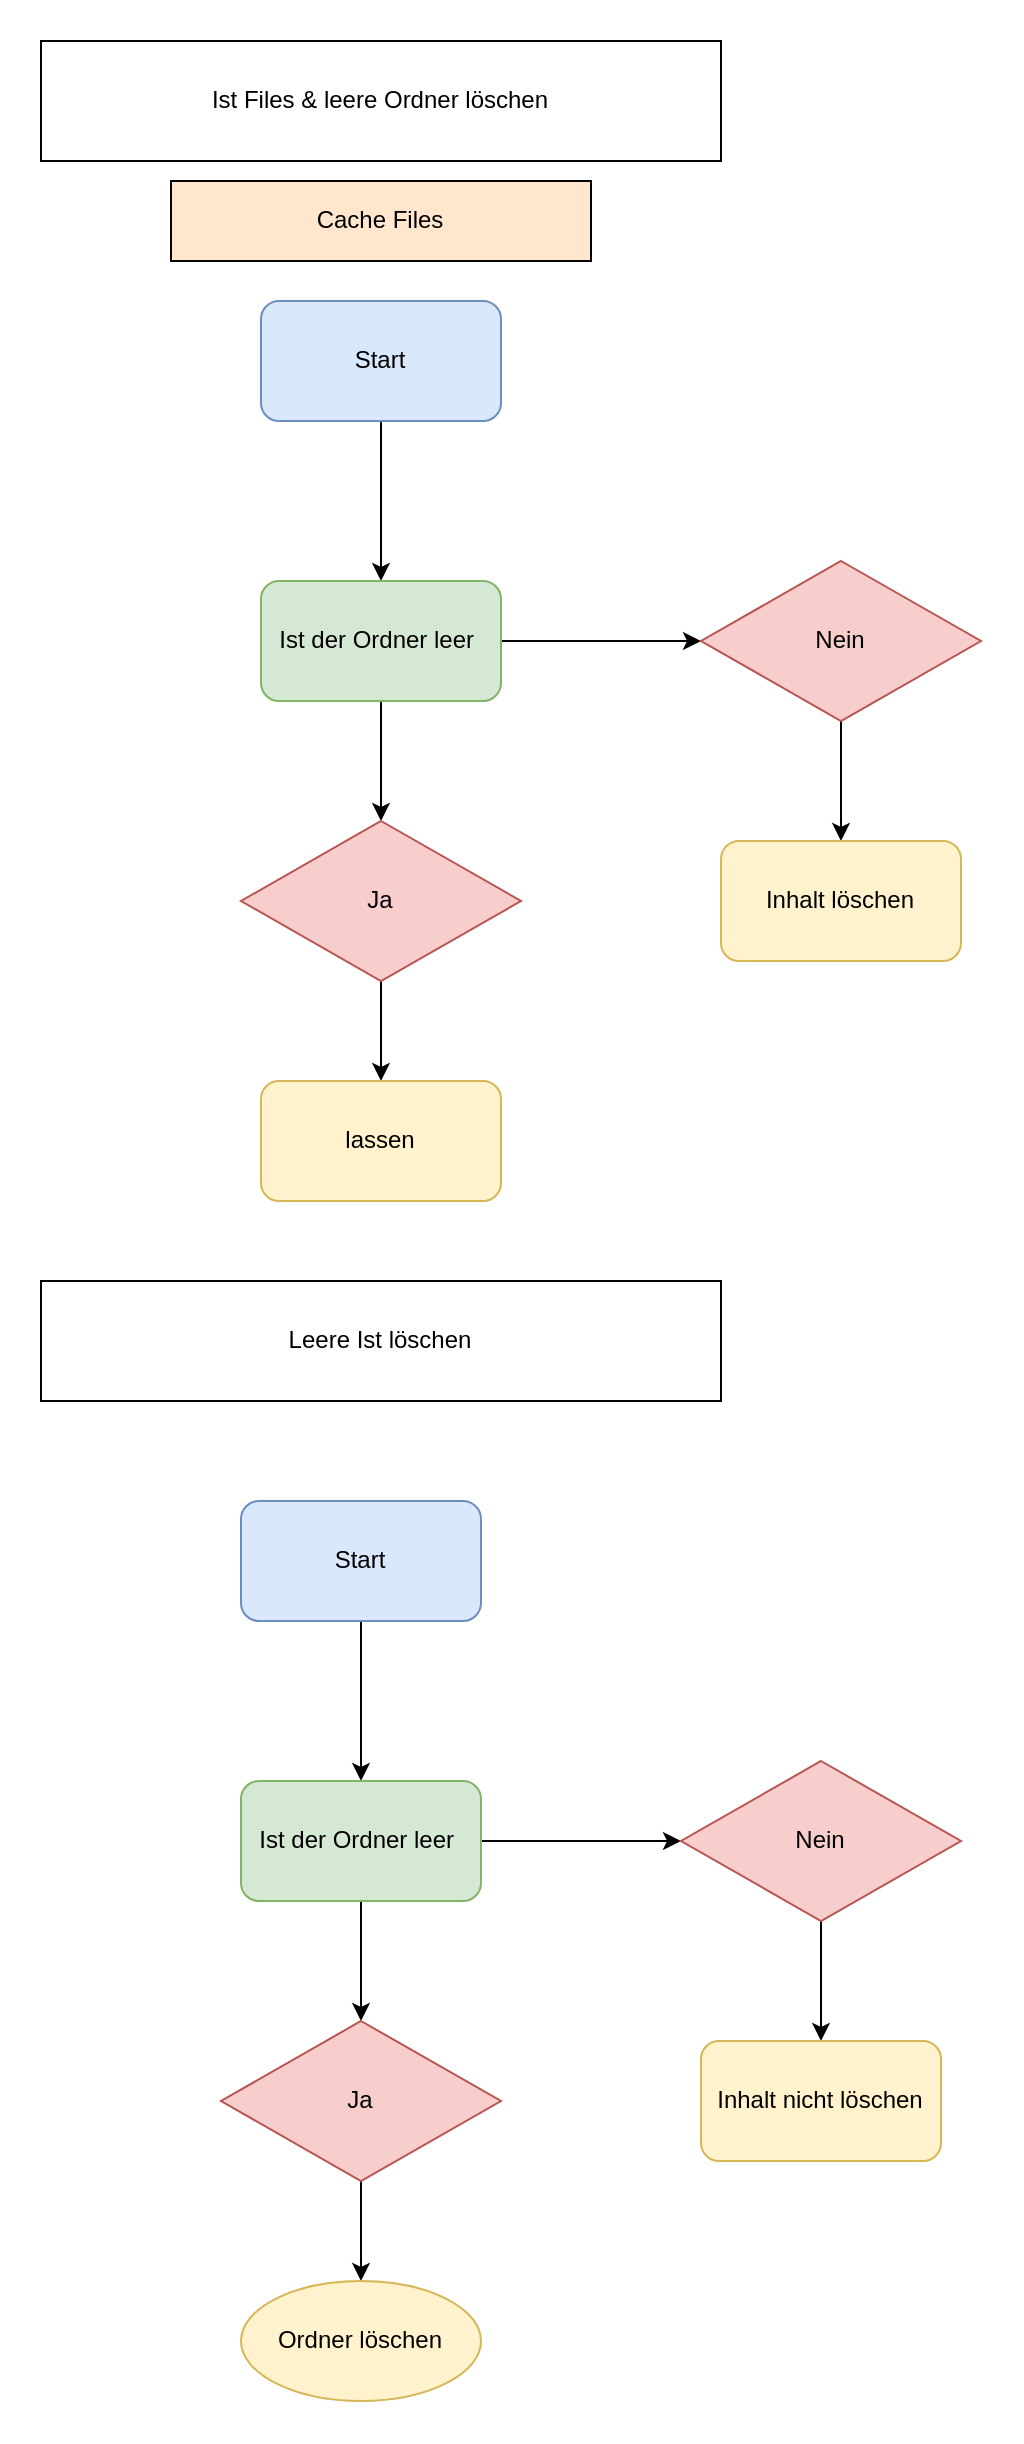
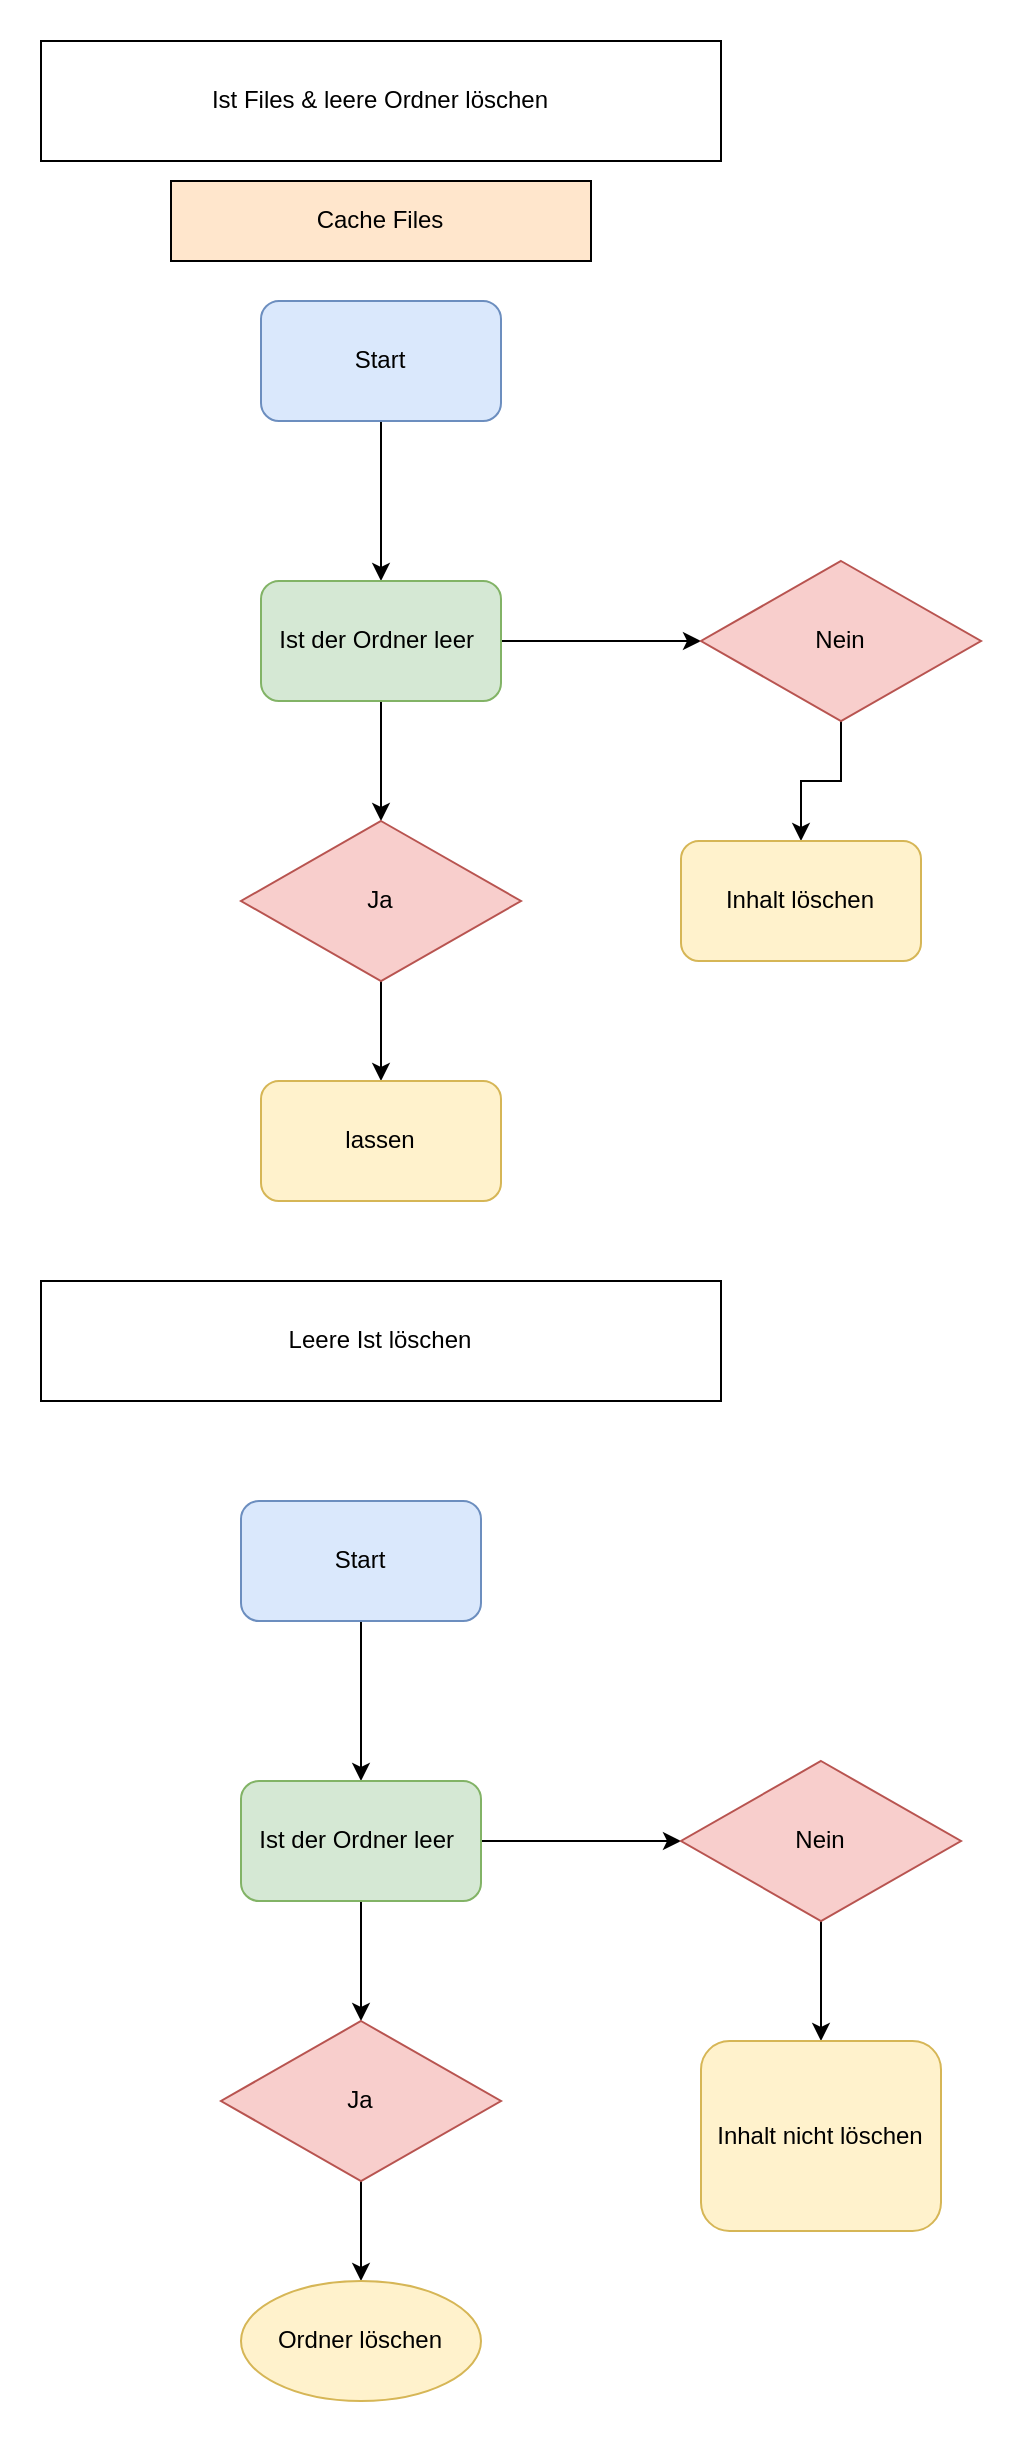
(841, 901) -> (801, 901)
(821, 2101) -> (821, 2136)
